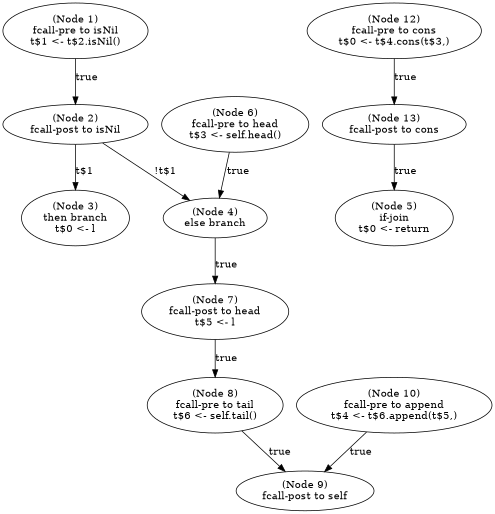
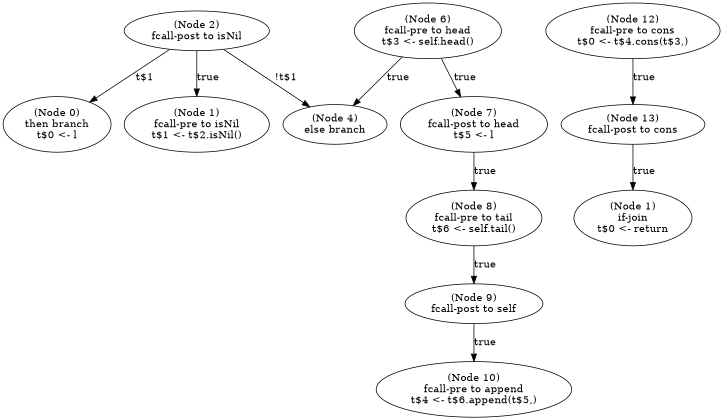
(75, 78) -> (197, 70)
(75, 218) -> (57, 124)
(394, 218) -> (633, 218)
(215, 257) -> (449, 74)
(348, 449) -> (474, 339)
